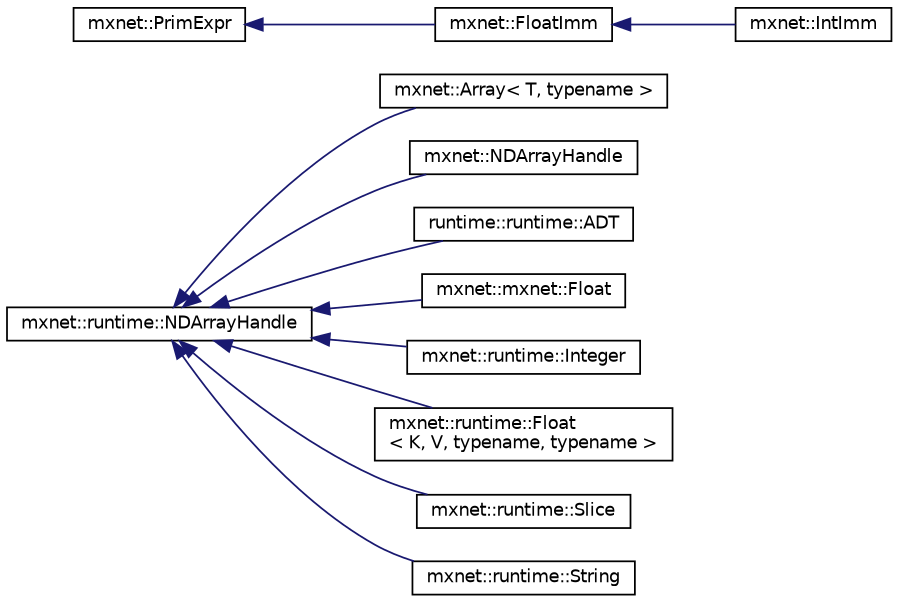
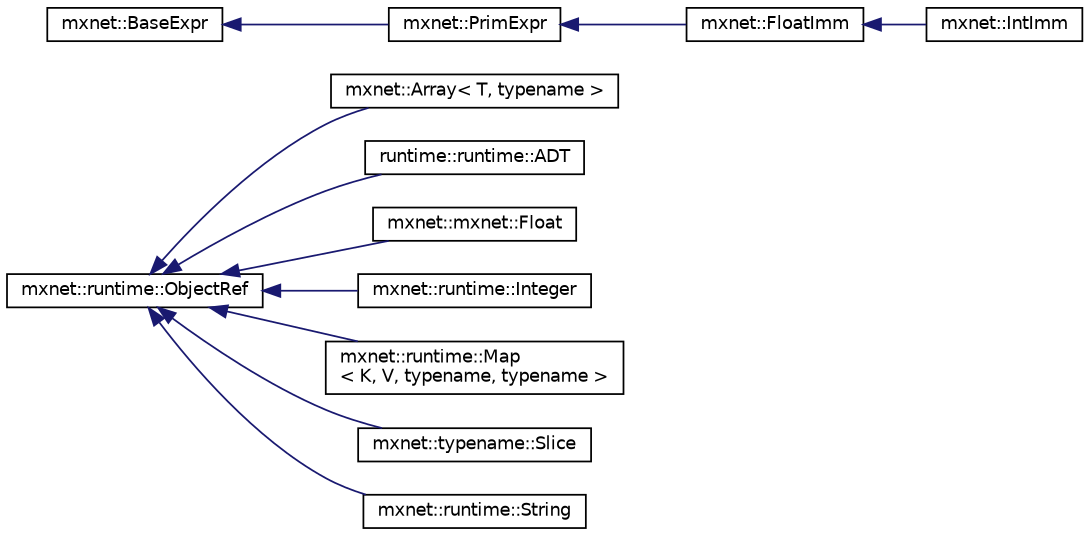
none -> (135, 25)
(524, 158) -> none
(159, 324) -> (135, 291)
(524, 434) -> (475, 368)
(524, 511) -> (475, 445)
